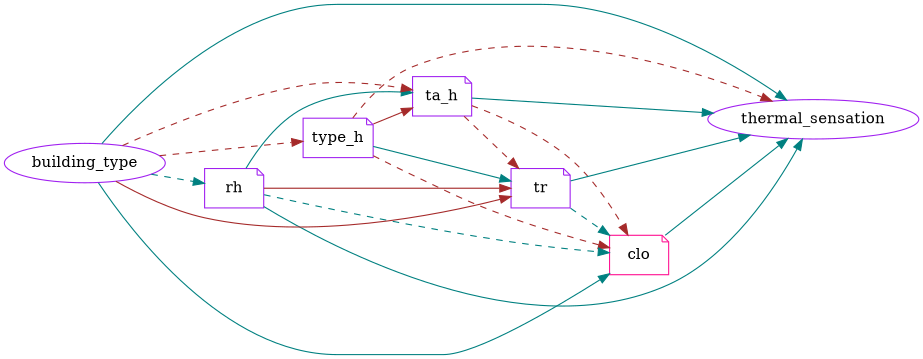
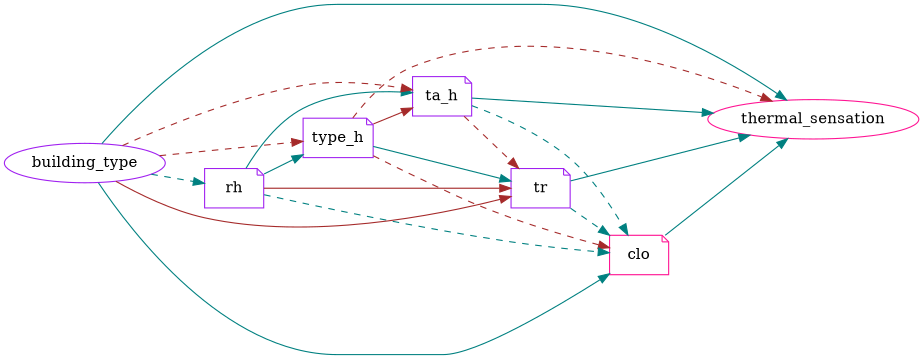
(813, 119) -> (813, 119)
(560, 150) -> (560, 150)
(537, 304) -> (279, 167)
